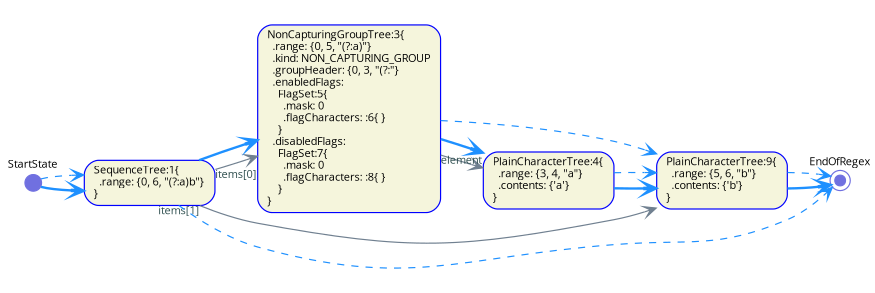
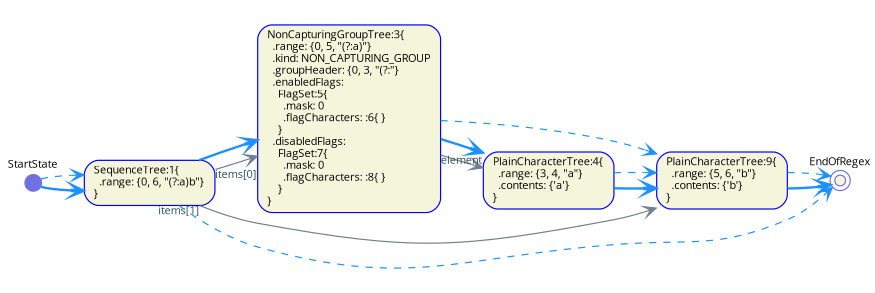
(840, 180) -> (840, 180)
